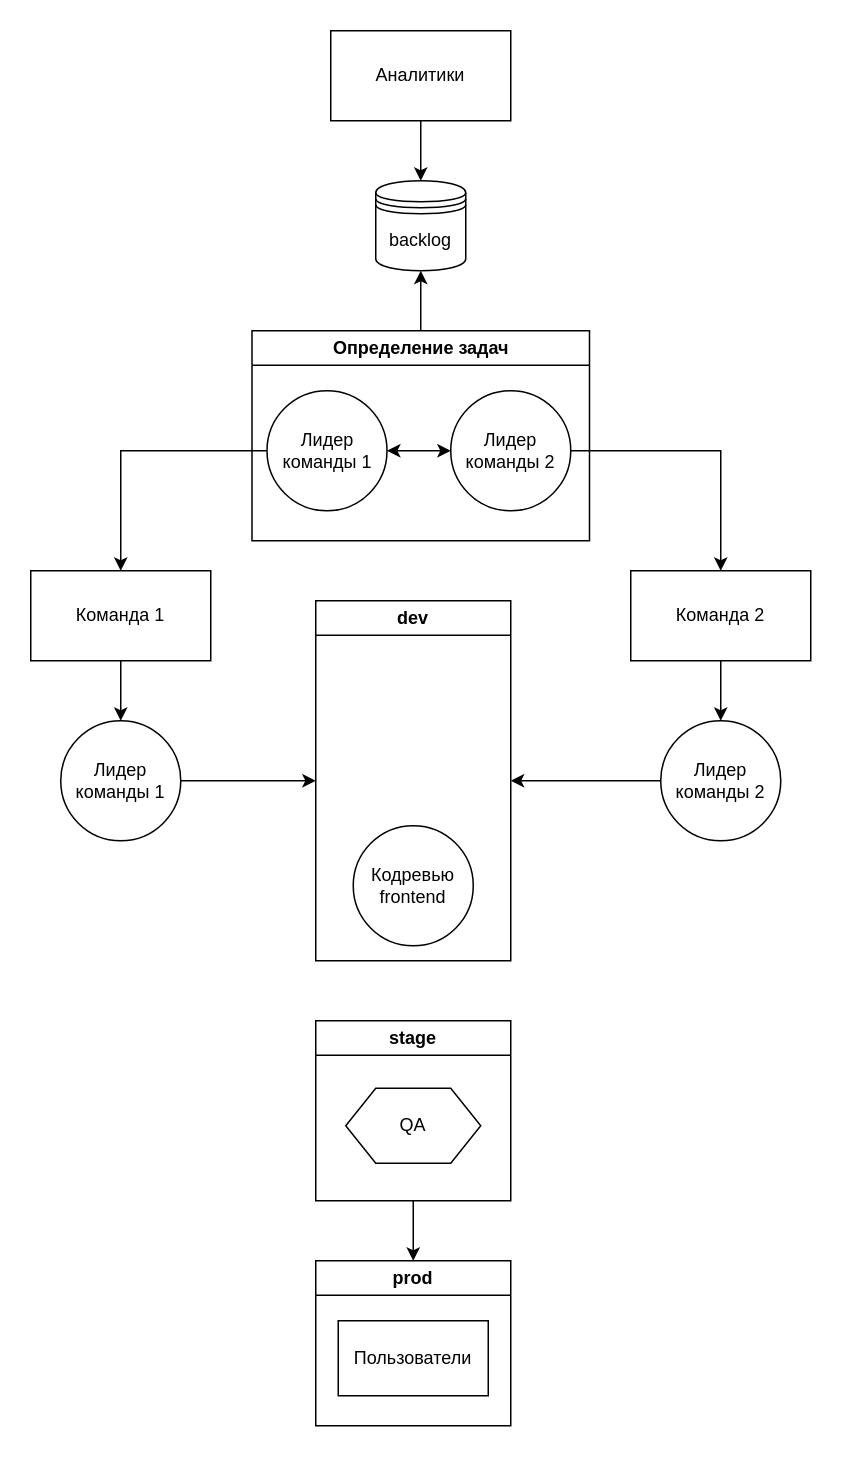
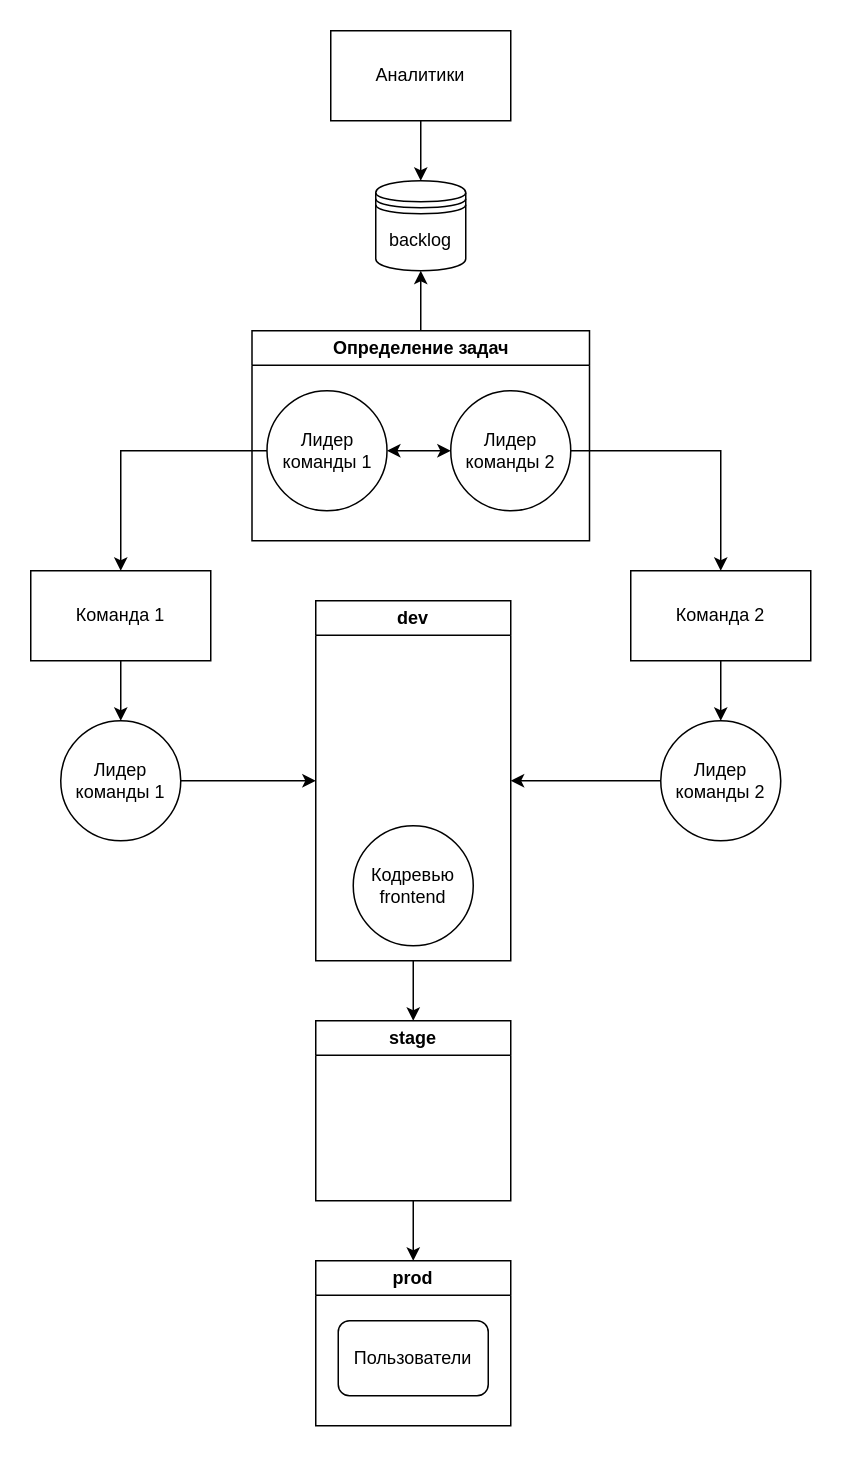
none -> (413, 987)
(413, 1126) -> none
(413, 1358) -> (413, 1358)
